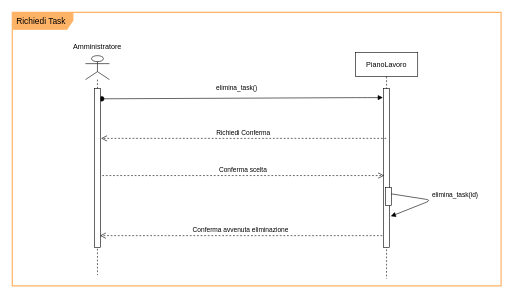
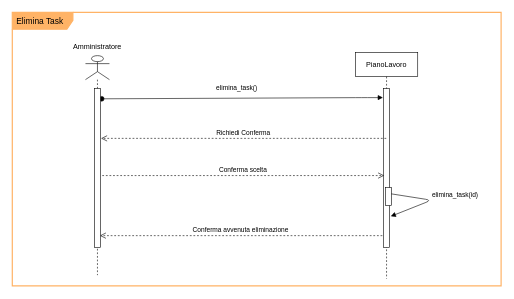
(39, 21) -> (37, 21)
